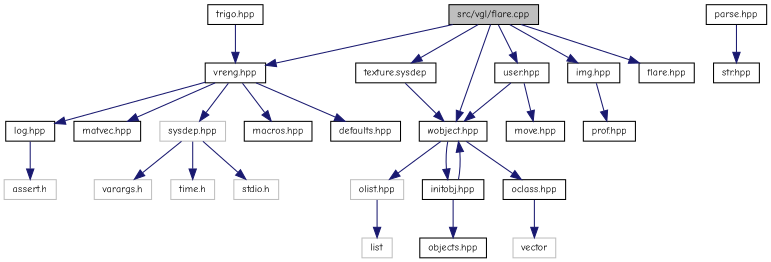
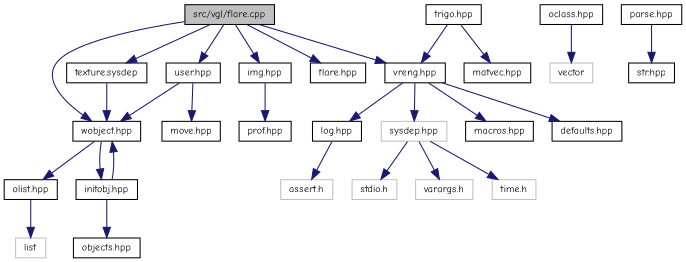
(176, 100) -> (472, 40)
(489, 157) -> none
(377, 190) -> (31, 190)
